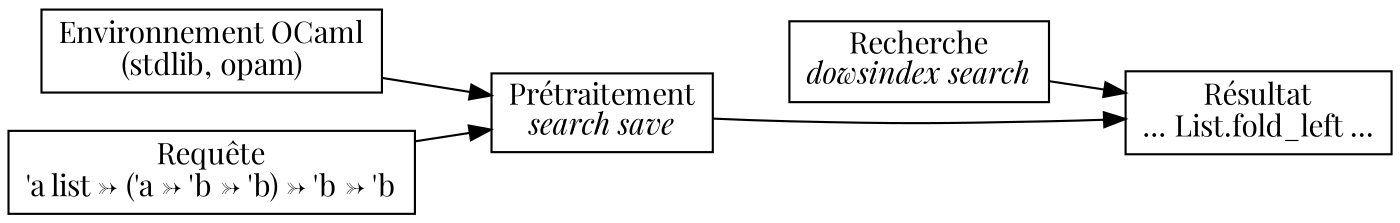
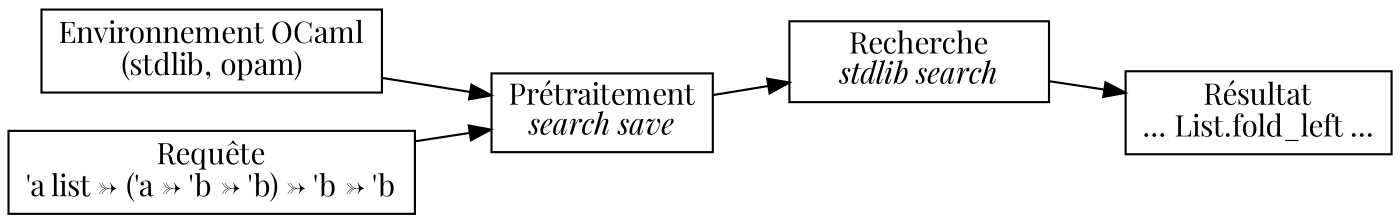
(919, 74) -> (919, 74)
(908, 123) -> (741, 91)
